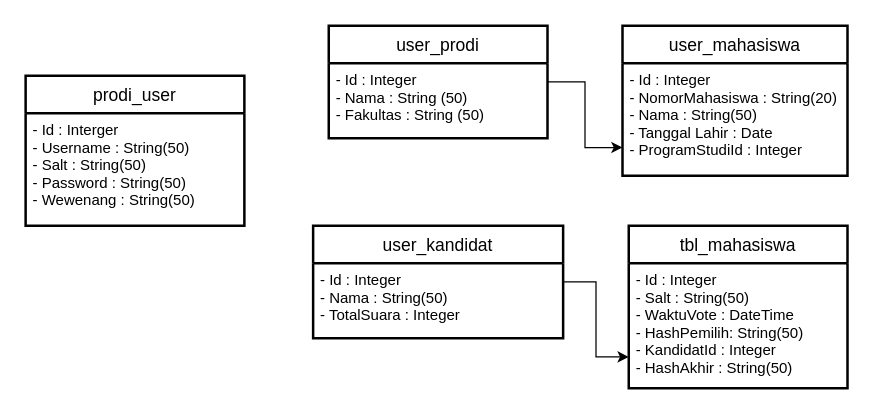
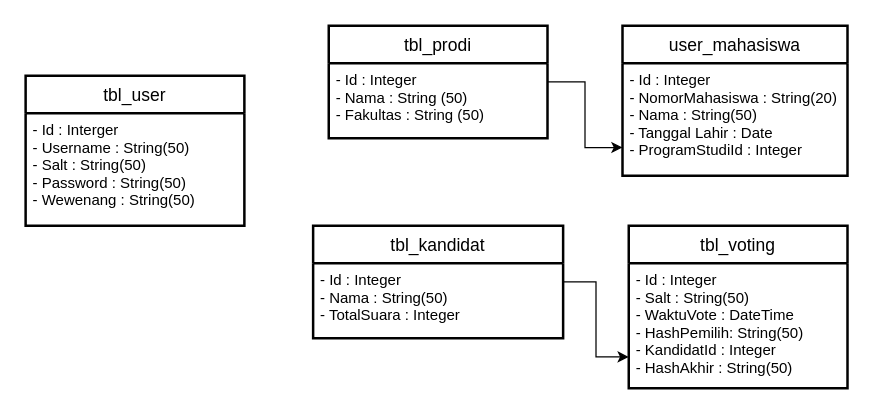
(438, 45) -> (438, 45)
(134, 95) -> (134, 95)
(438, 245) -> (438, 245)
(738, 245) -> (738, 245)
